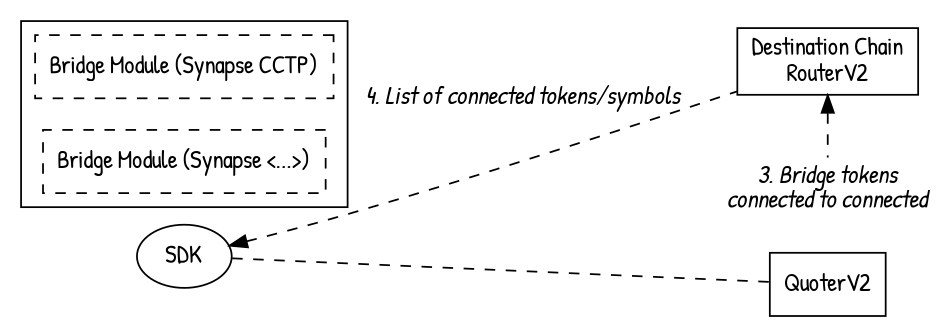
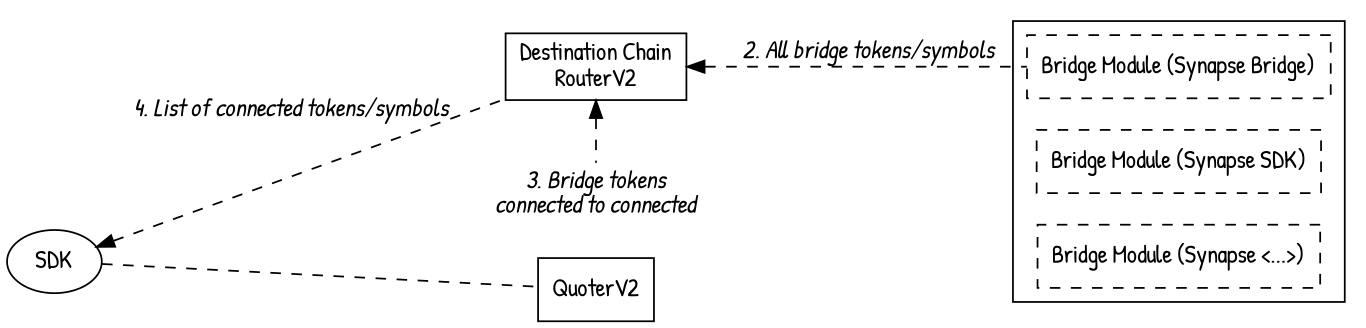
(184, 67) -> (1179, 162)
none -> (1179, 67)
